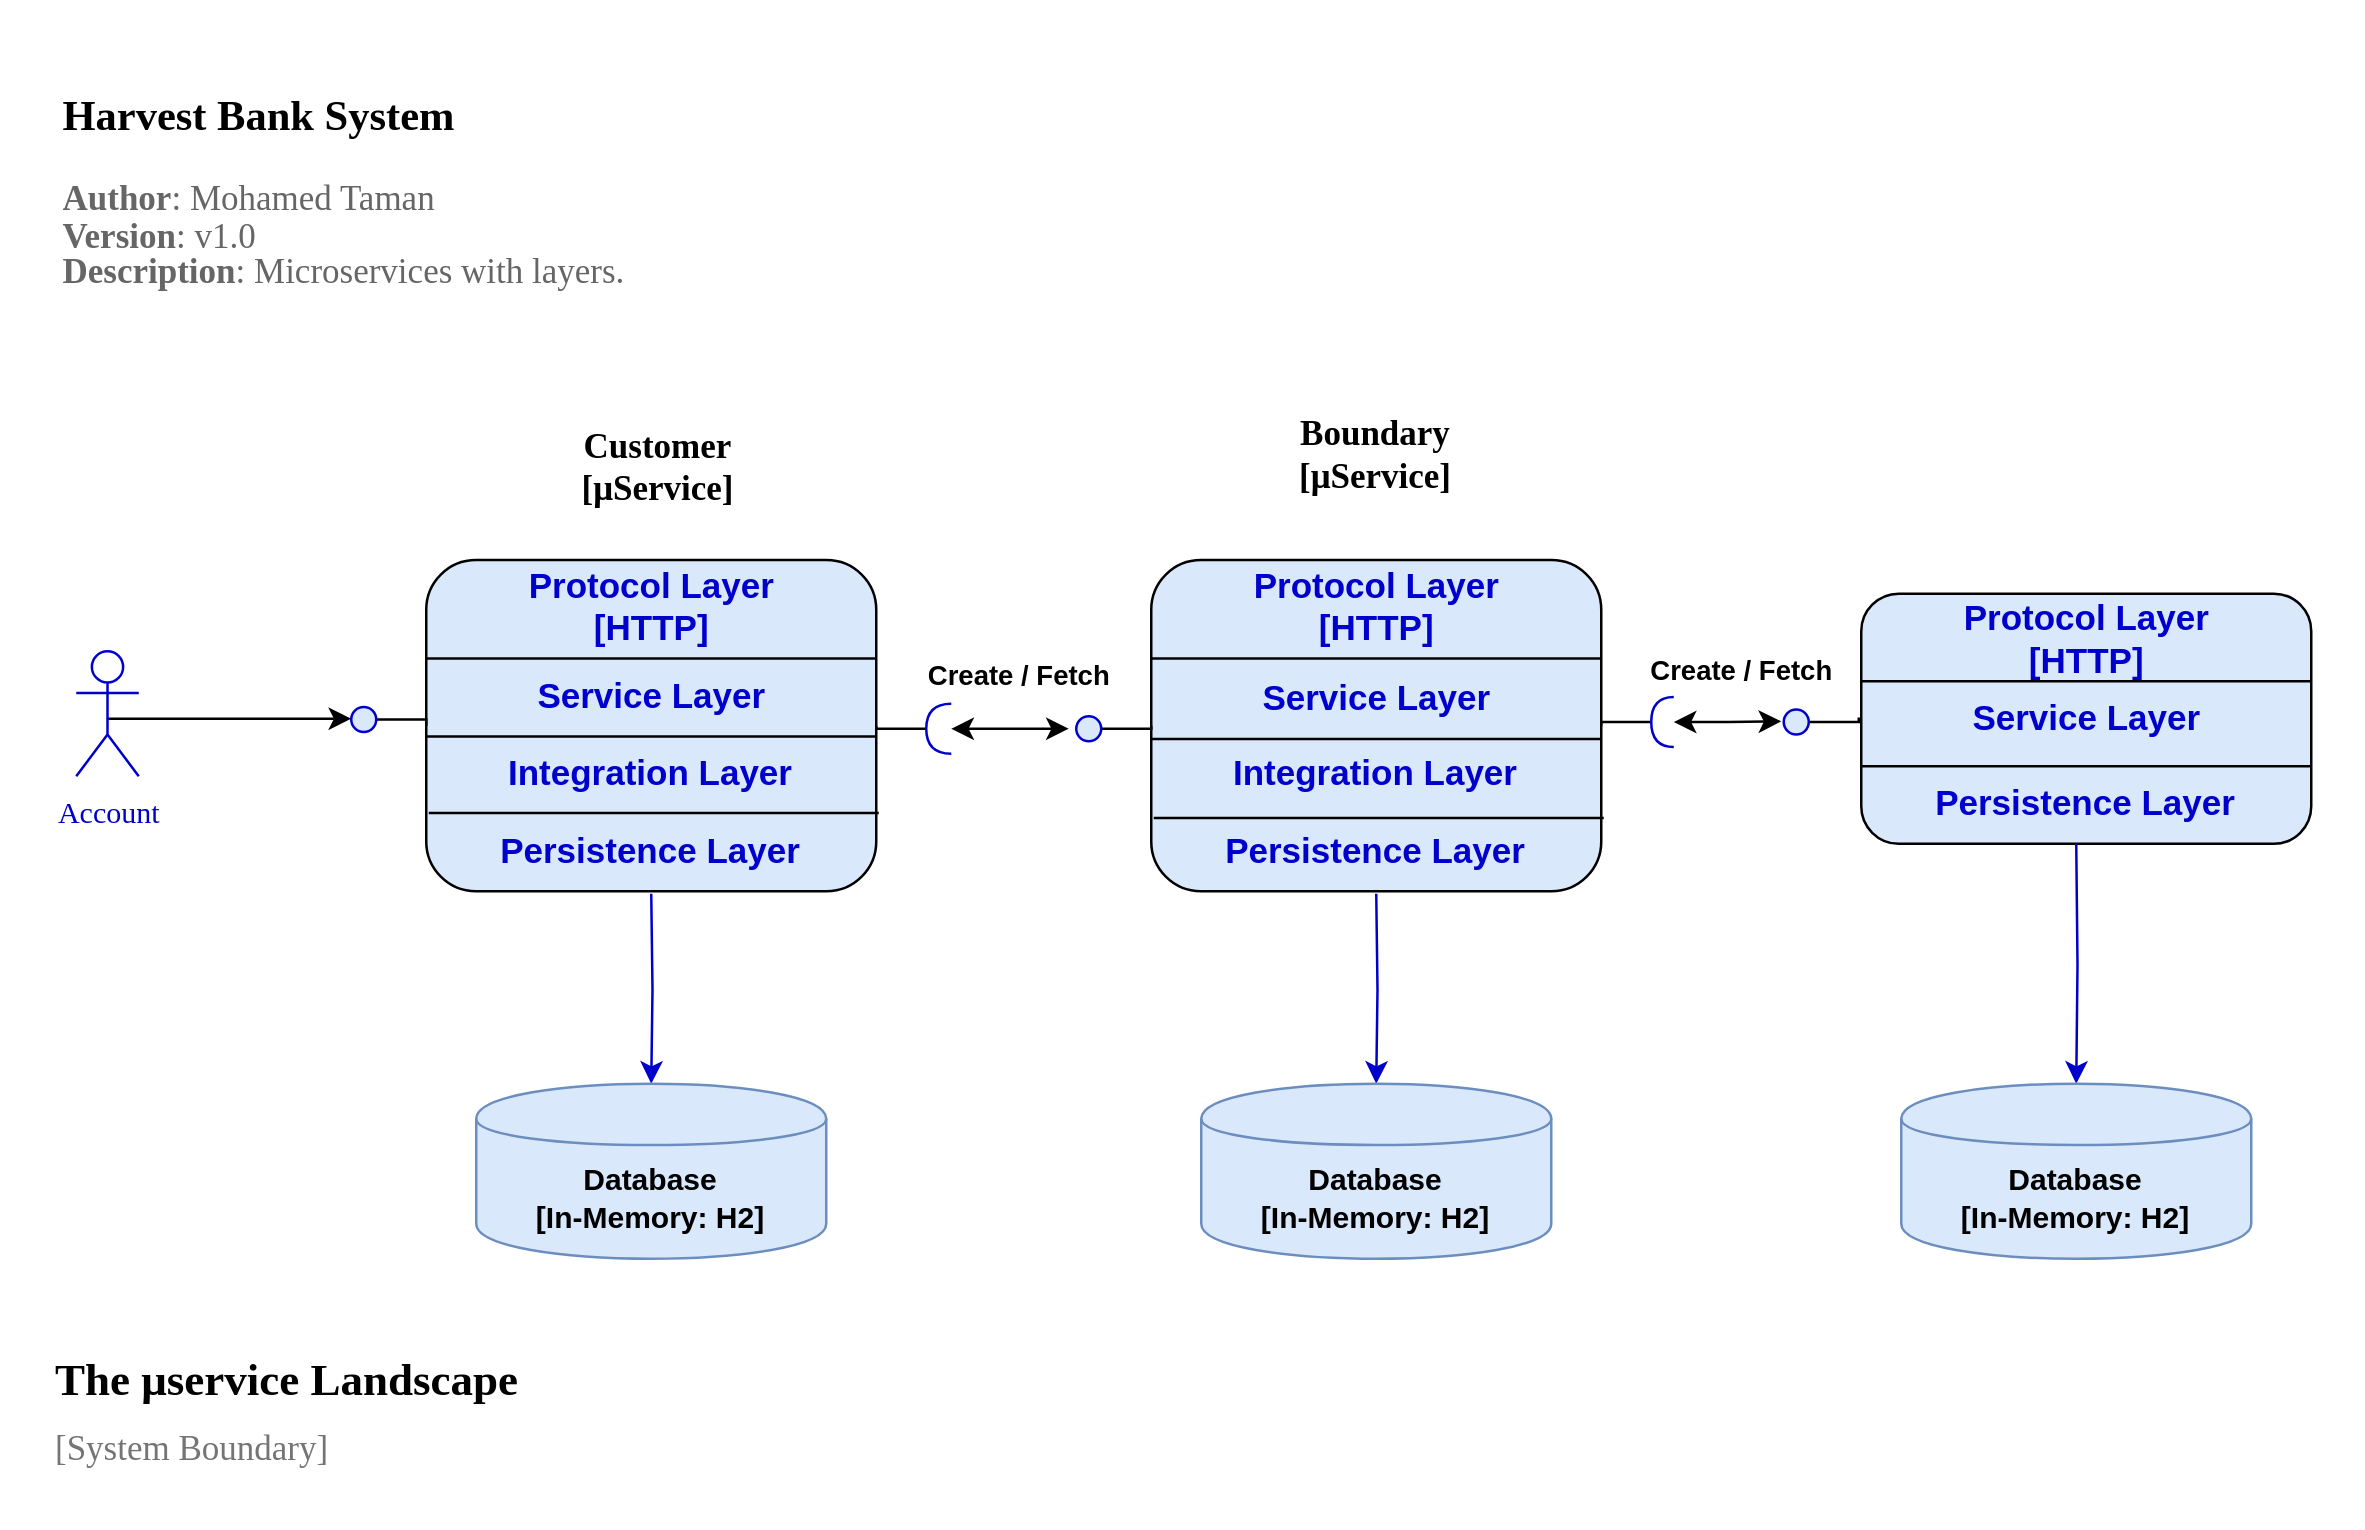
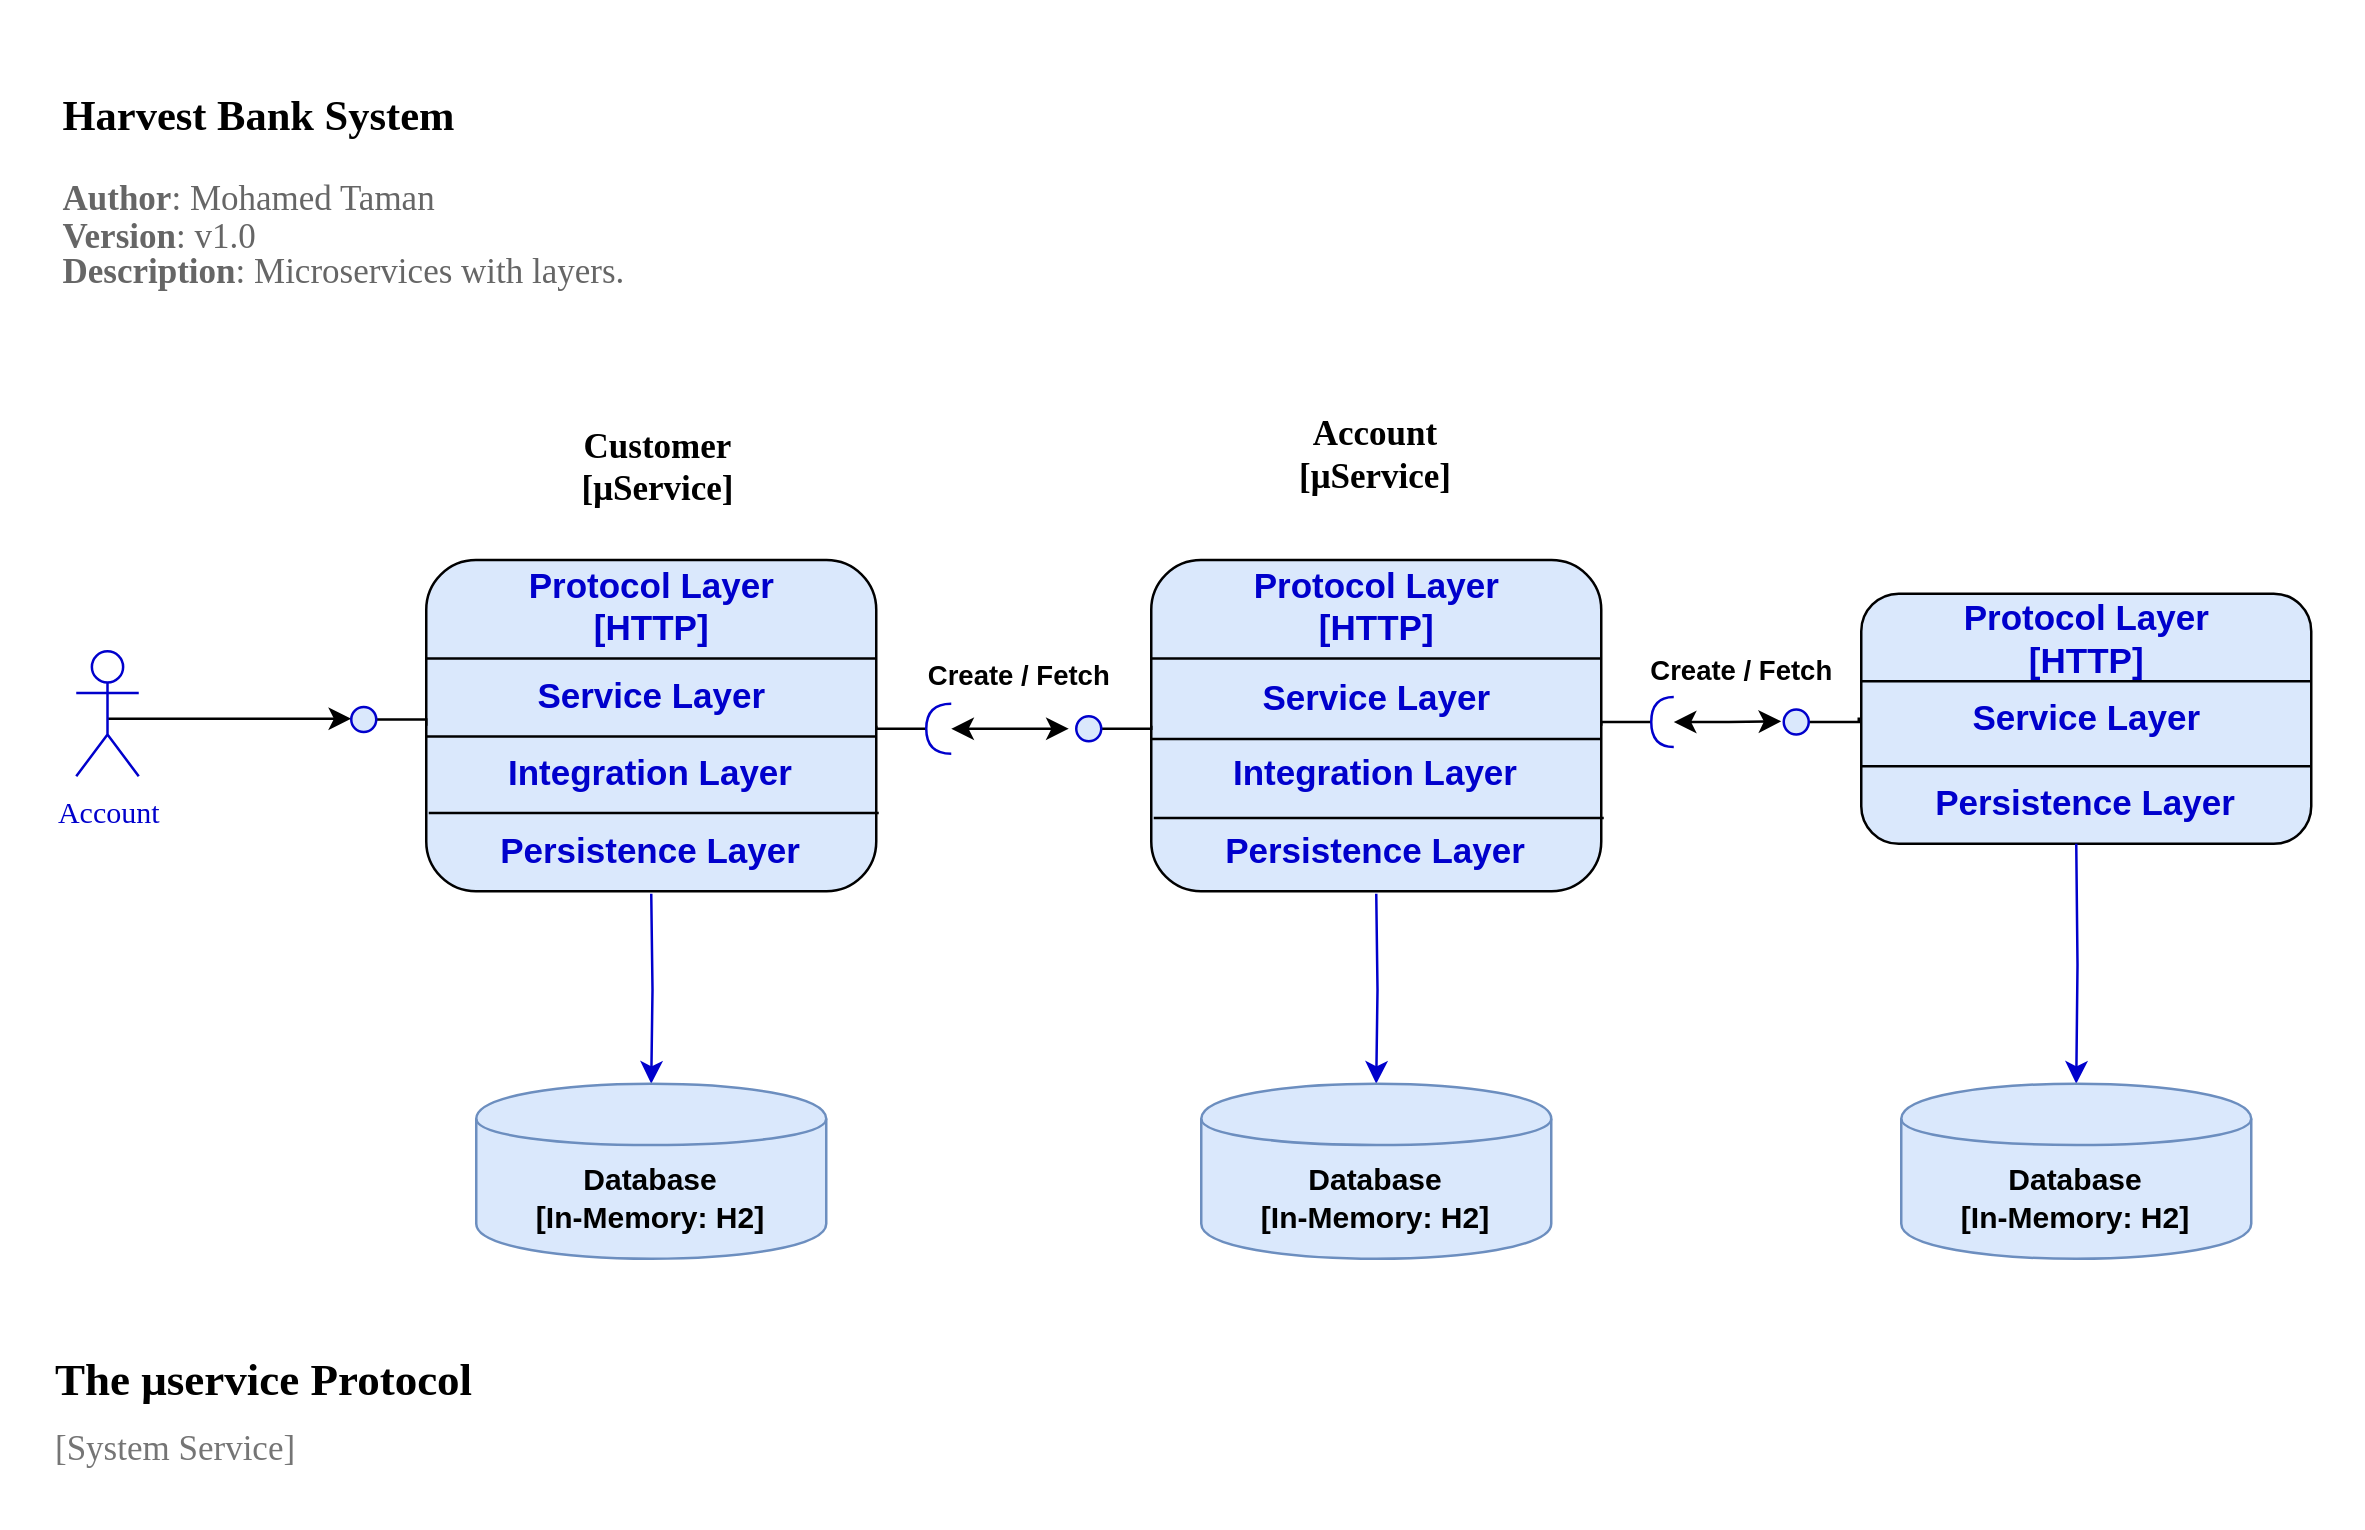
(1376, 456) -> (1376, 456)
(322, 1381) -> (303, 1381)
(218, 1451) -> (204, 1451)
